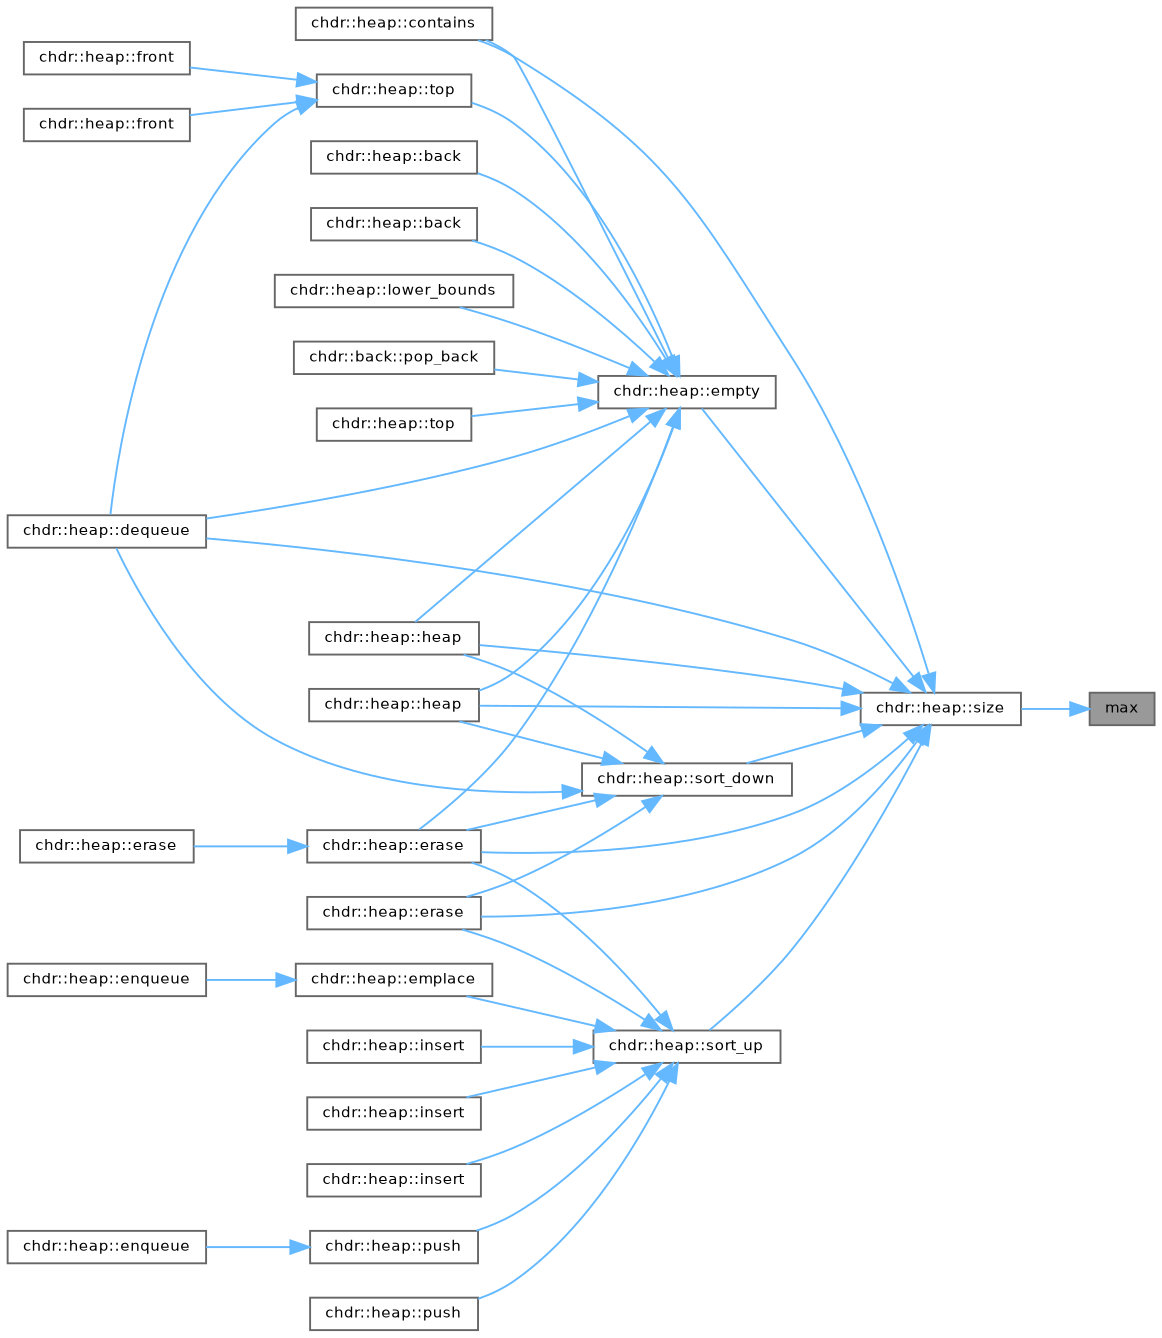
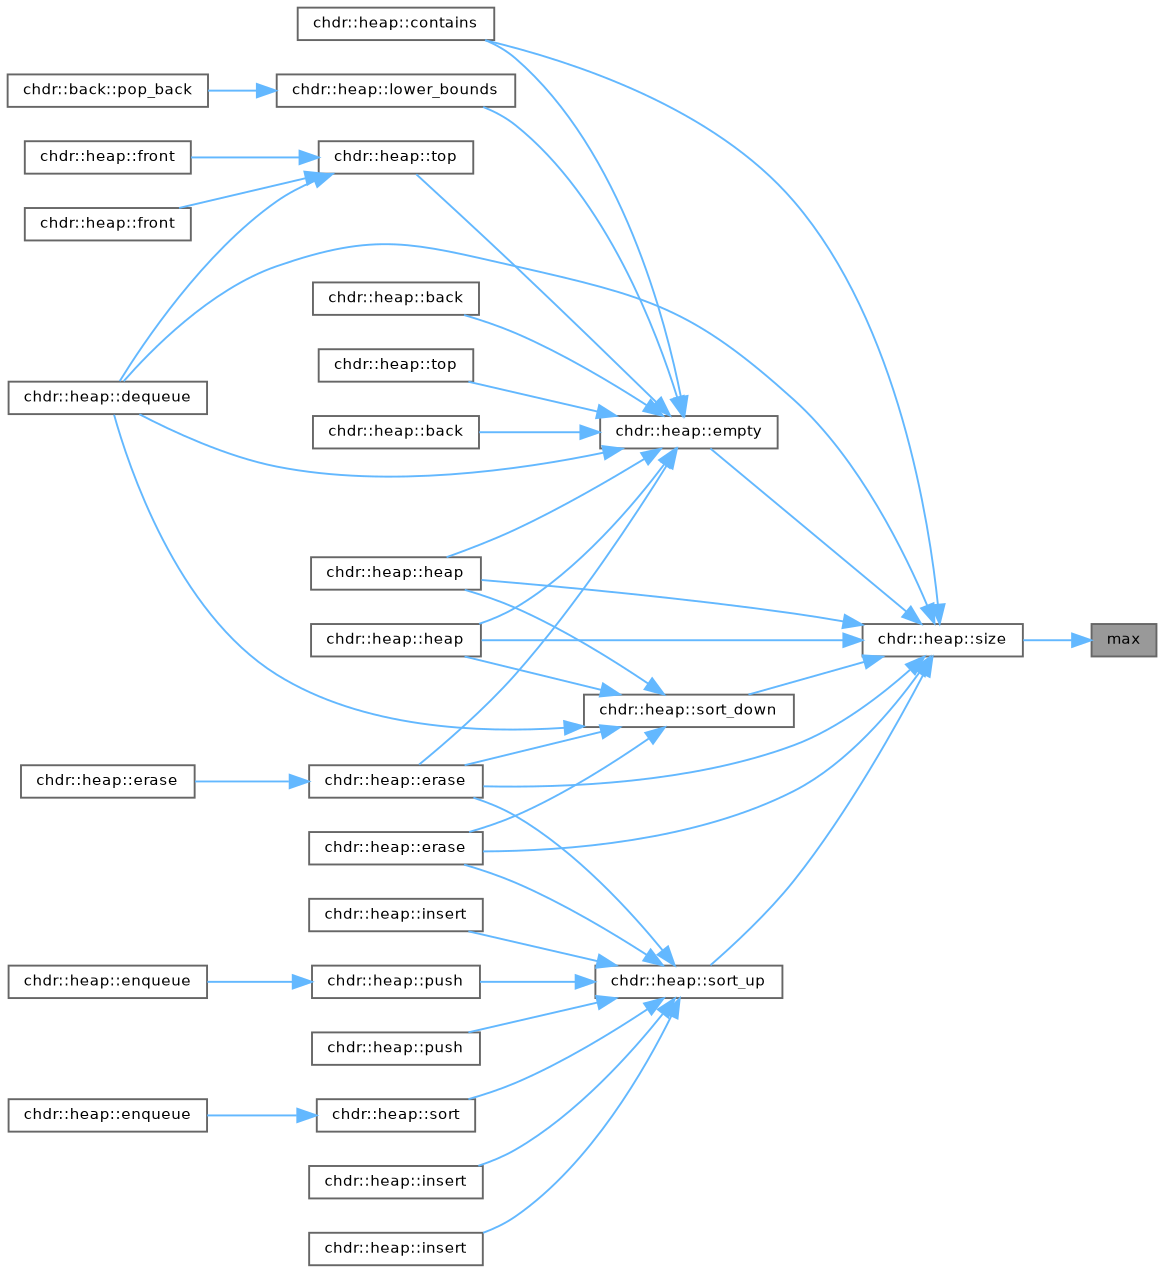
(536, 374) -> (232, 91)
(394, 980) -> (396, 1115)
